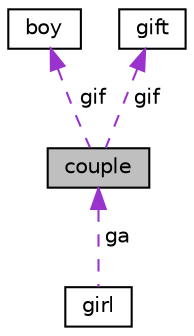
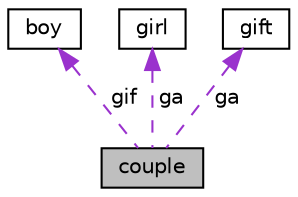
(144, 98) -> (225, 98)
(98, 248) -> (152, 109)
